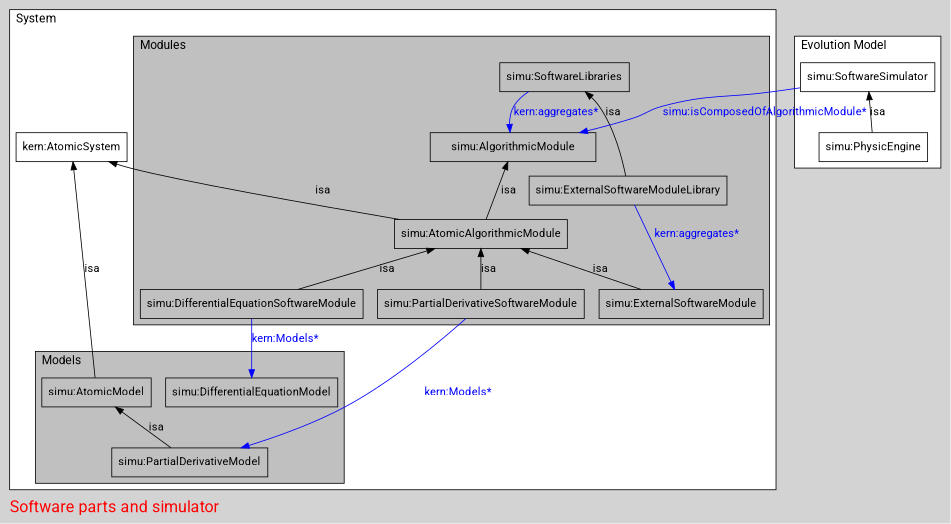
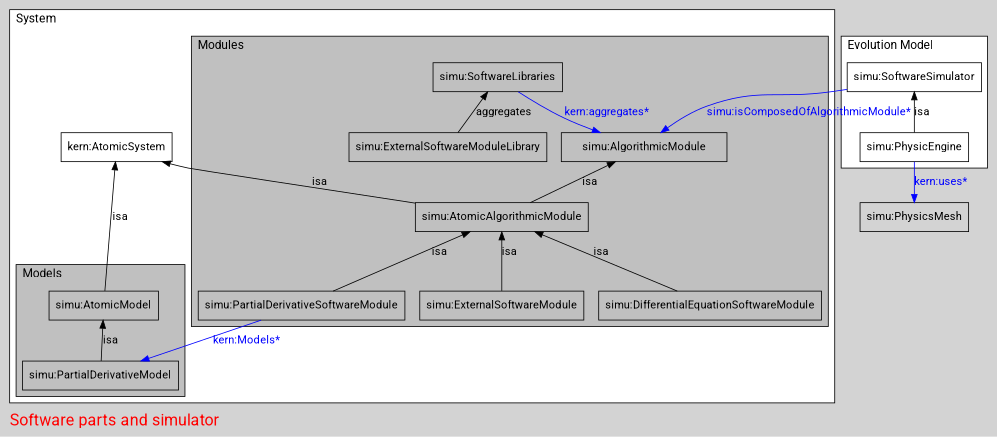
(613, 112) -> (504, 112)
none -> (914, 217)
(653, 244) -> none
(252, 392) -> none
